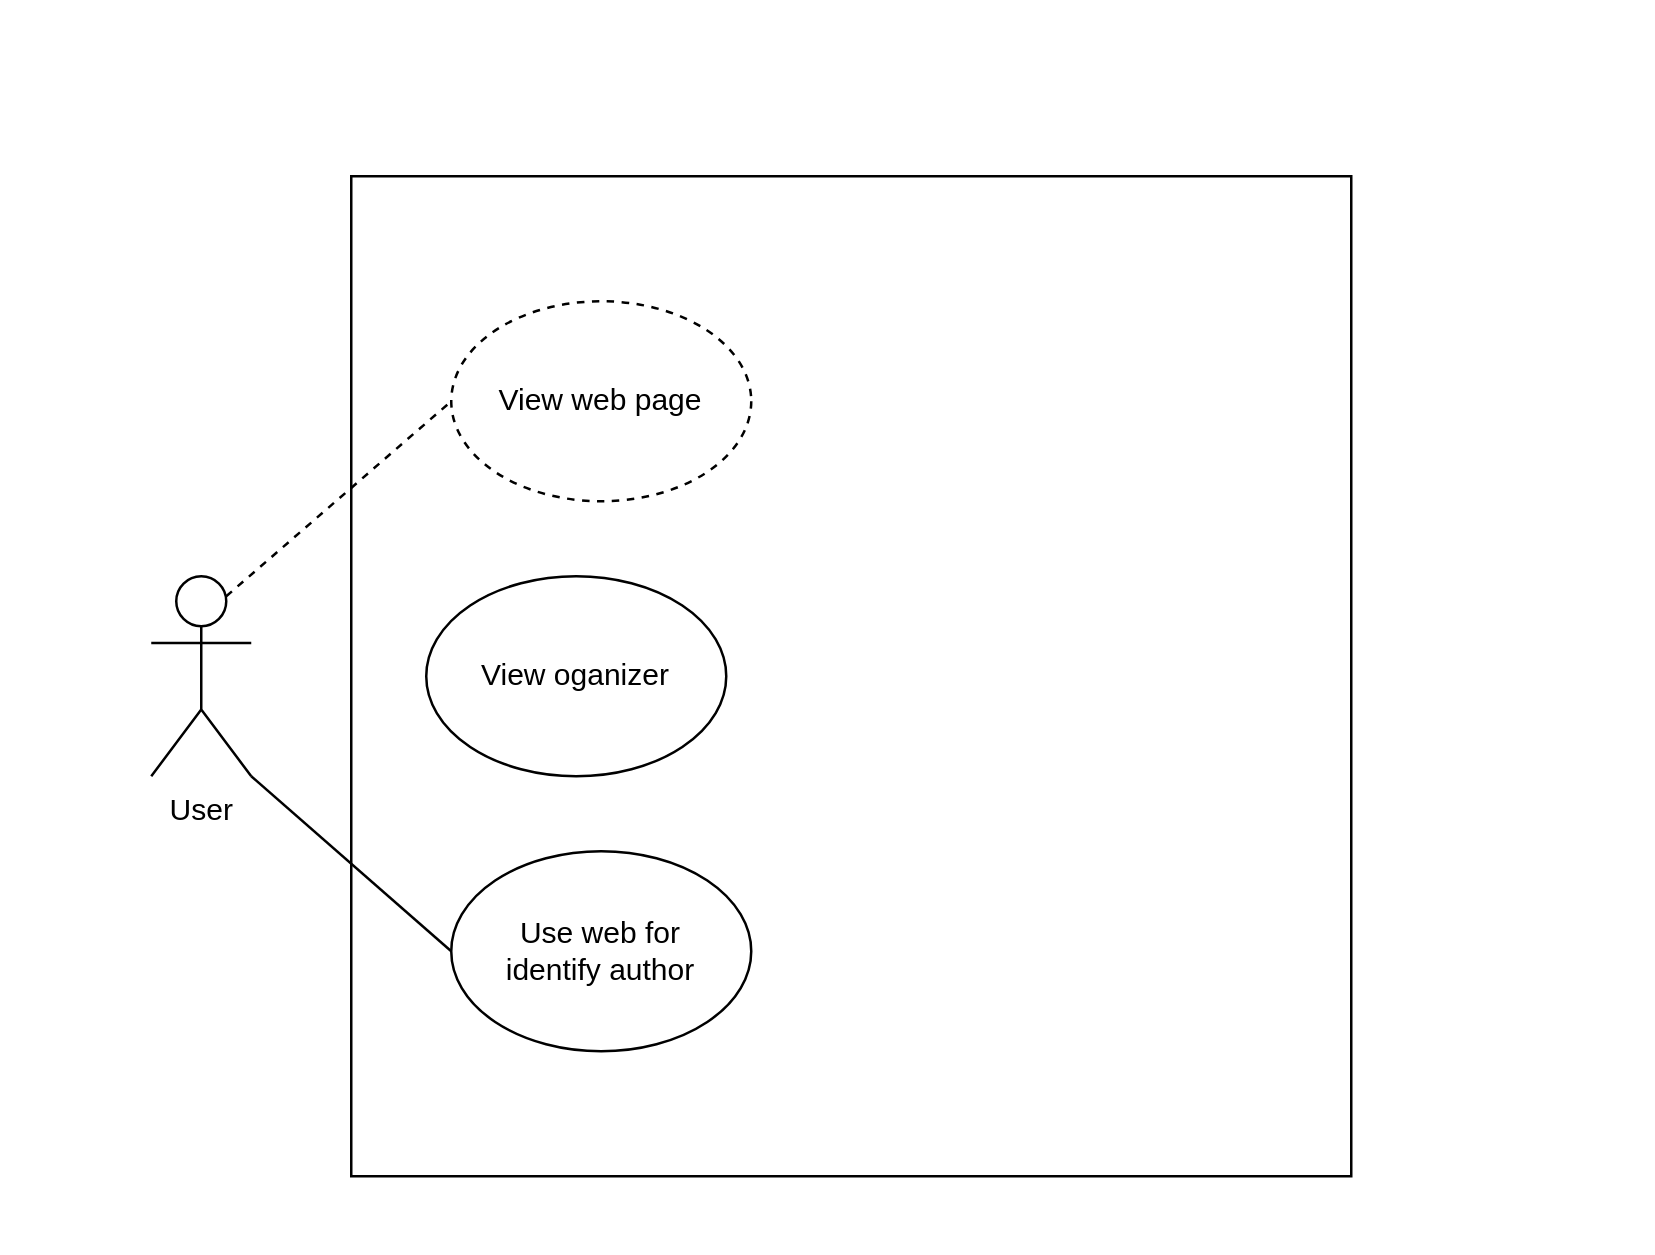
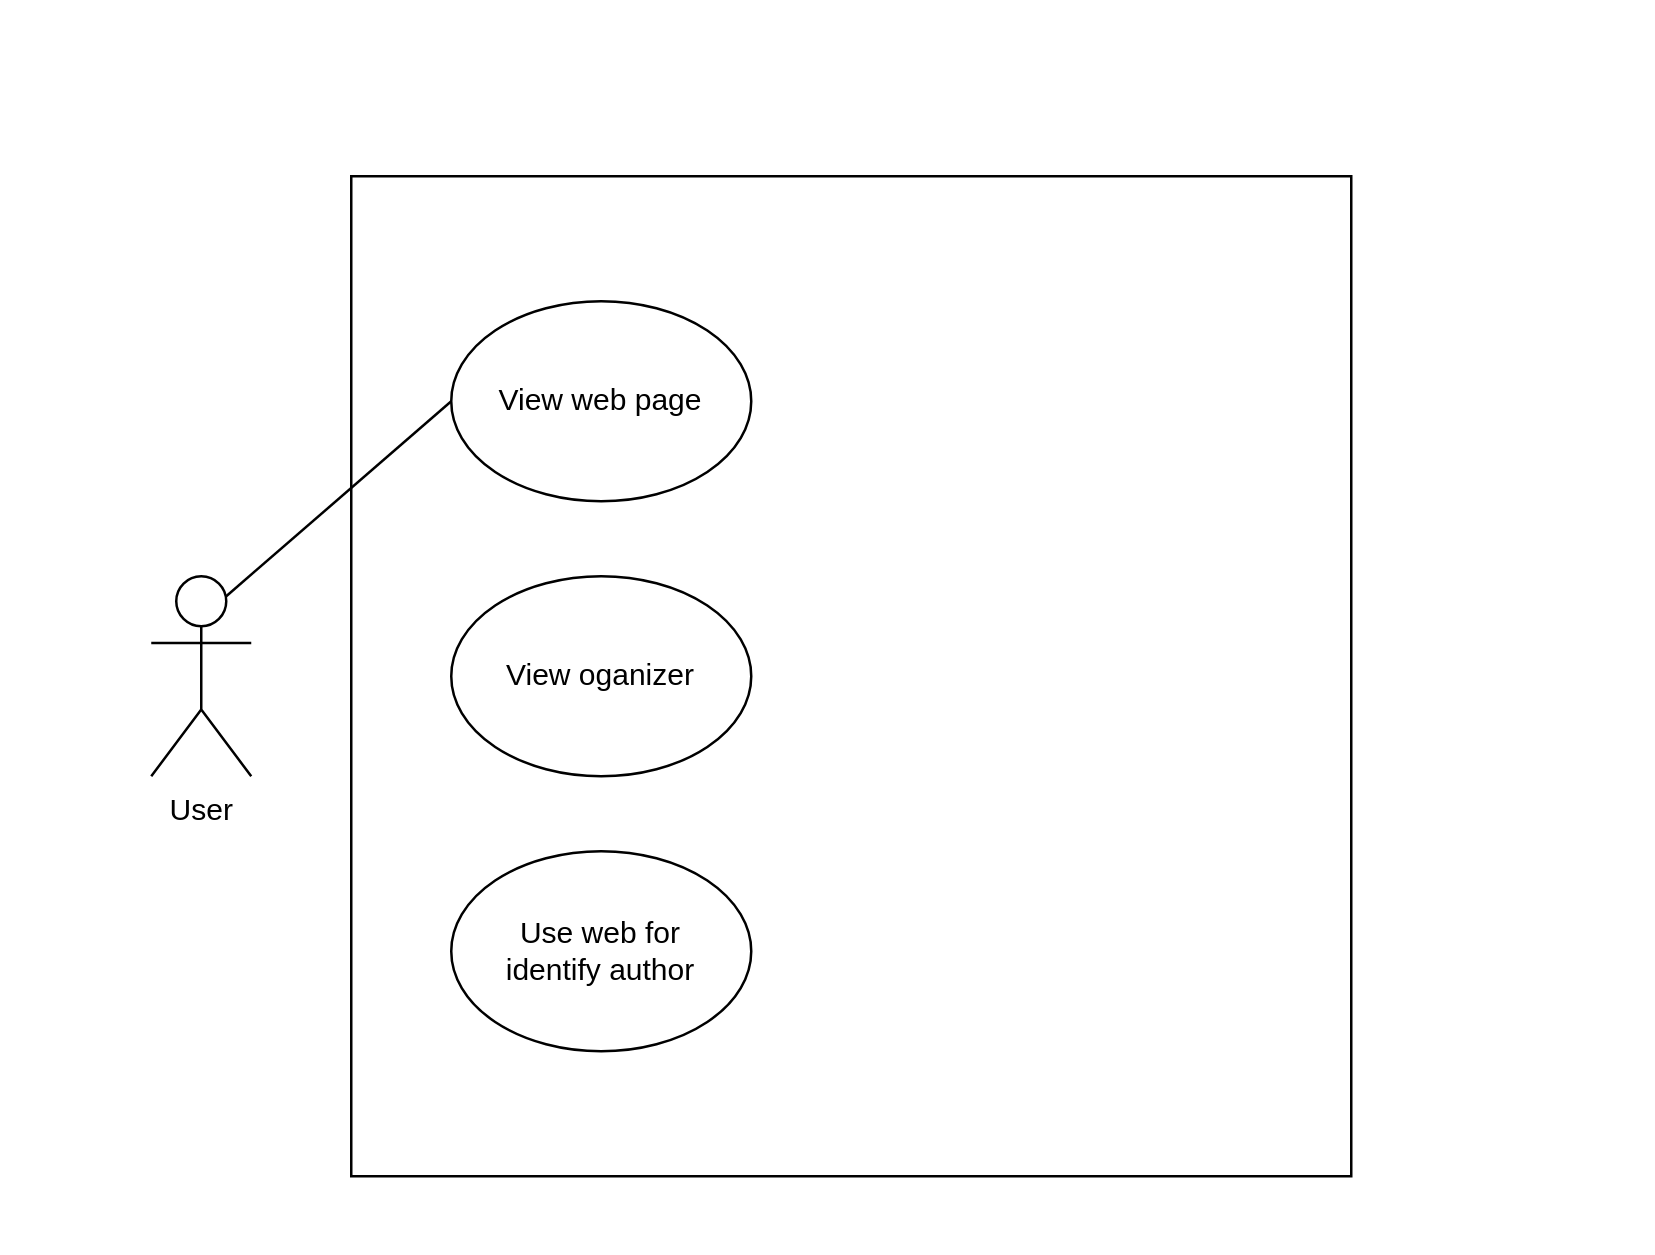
(601, 401) -> (601, 401)
(341, 497) -> (341, 497)
(576, 676) -> (601, 676)
(352, 864) -> none
